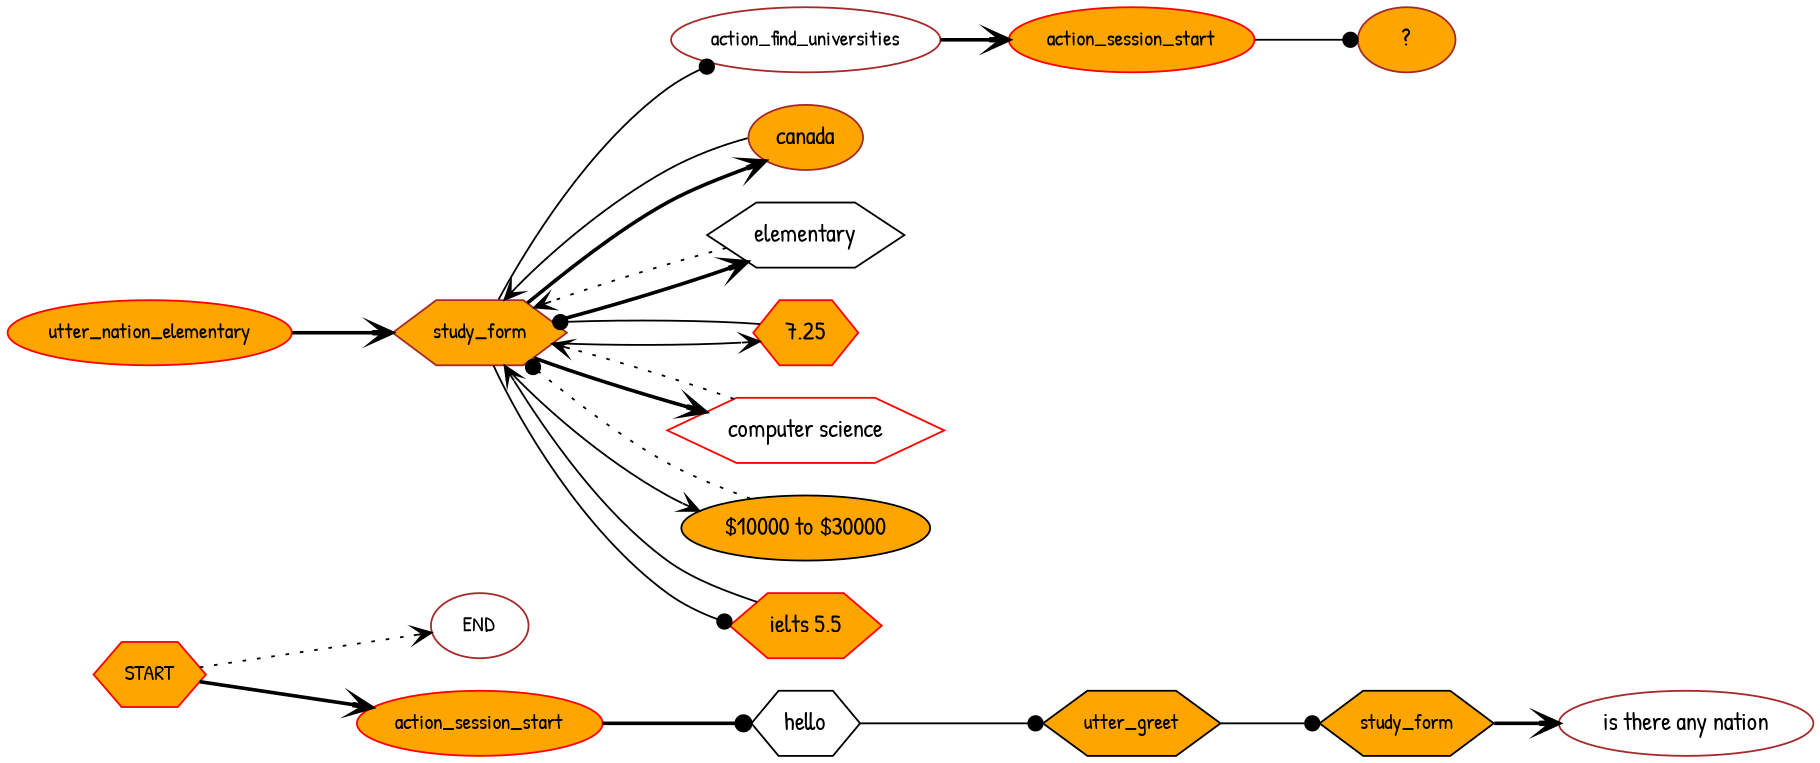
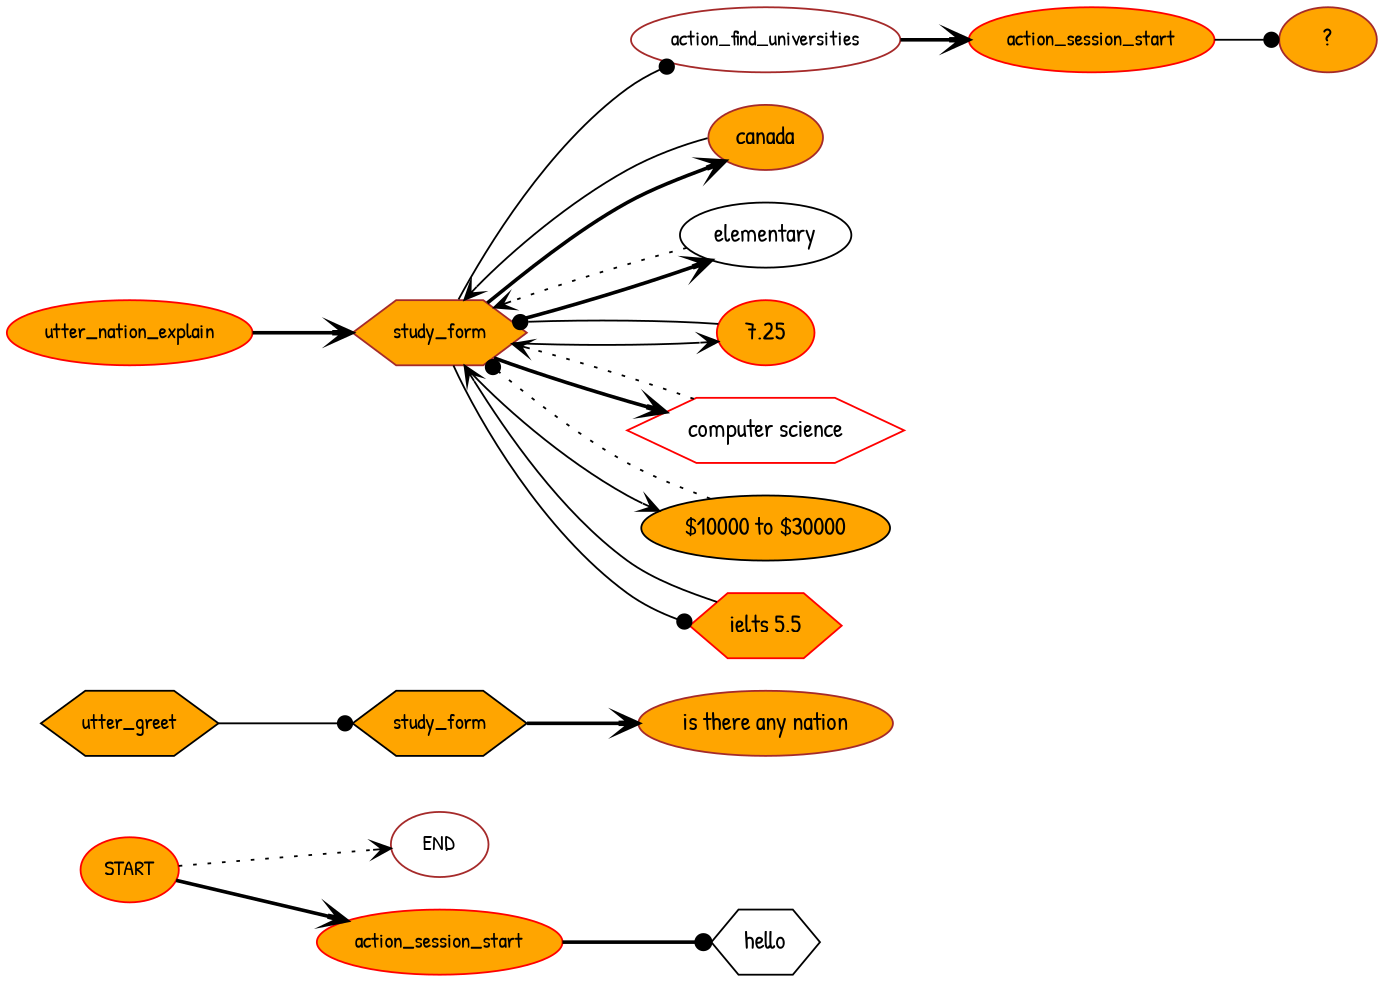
(806, 235) -> (766, 235)
(150, 333) -> (130, 333)
(806, 333) -> (766, 333)
(150, 675) -> (130, 870)
(944, 723) -> none
(1686, 723) -> (766, 723)
